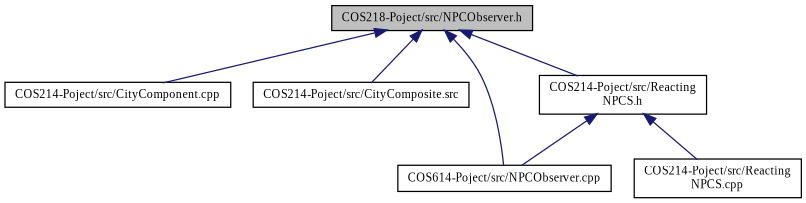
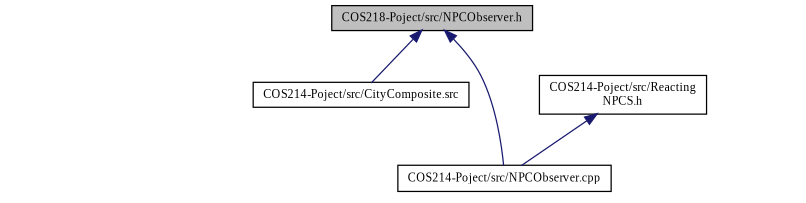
(525, 55) -> none
(118, 95) -> none
(505, 178) -> (505, 178)
(718, 178) -> none
